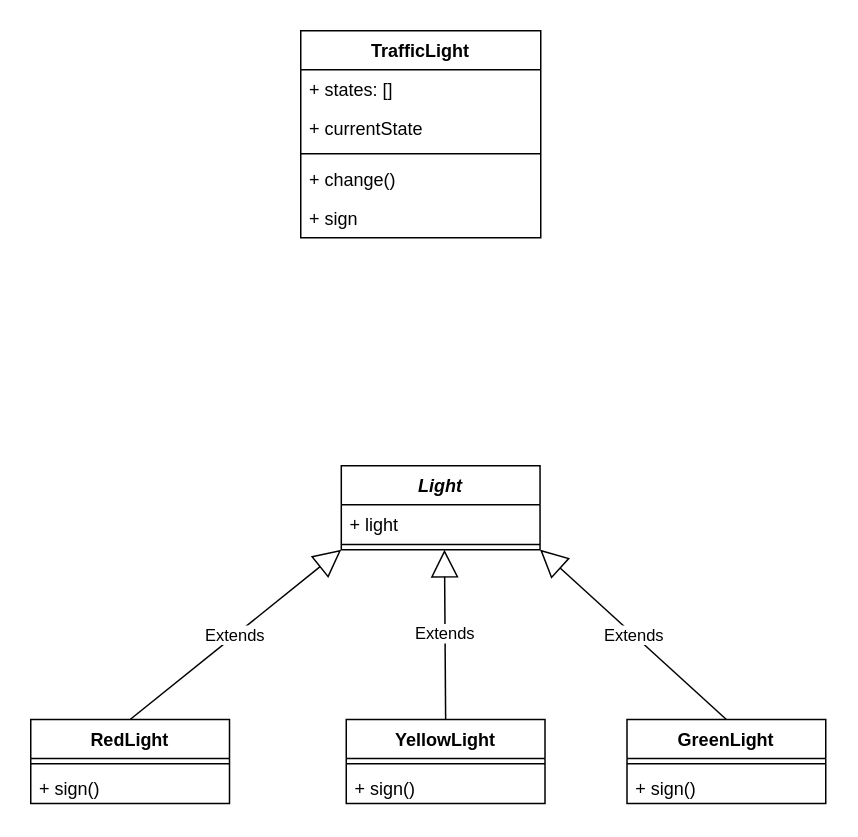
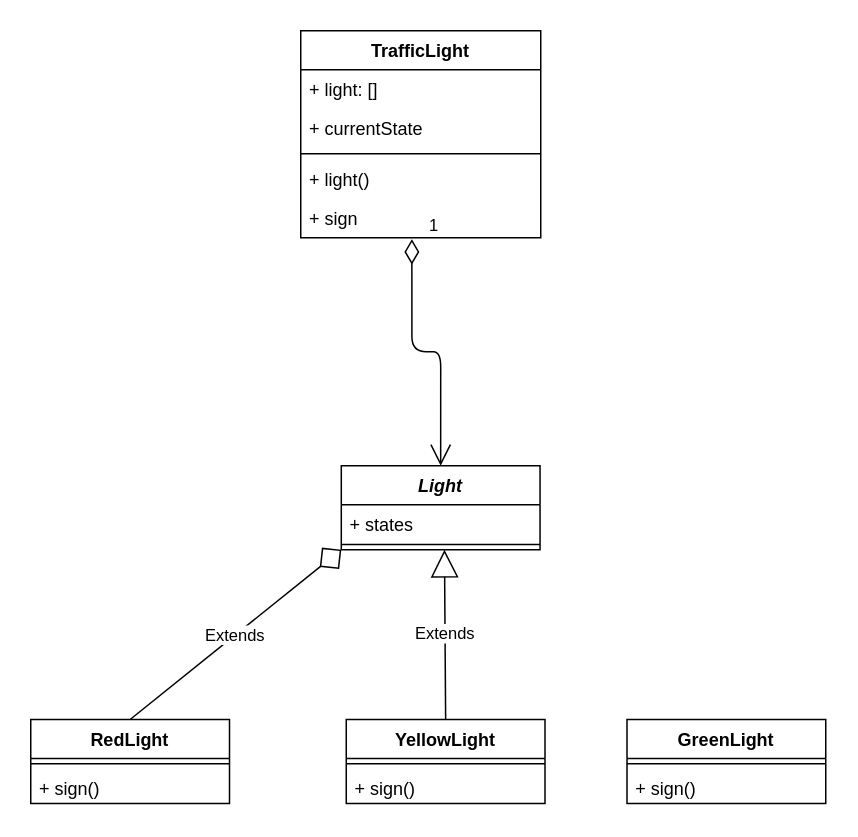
(362, 90) -> (353, 90)
(357, 180) -> (347, 180)
none -> (438, 354)
(378, 525) -> (388, 525)
(319, 567) -> (320, 567)
(643, 644) -> none
